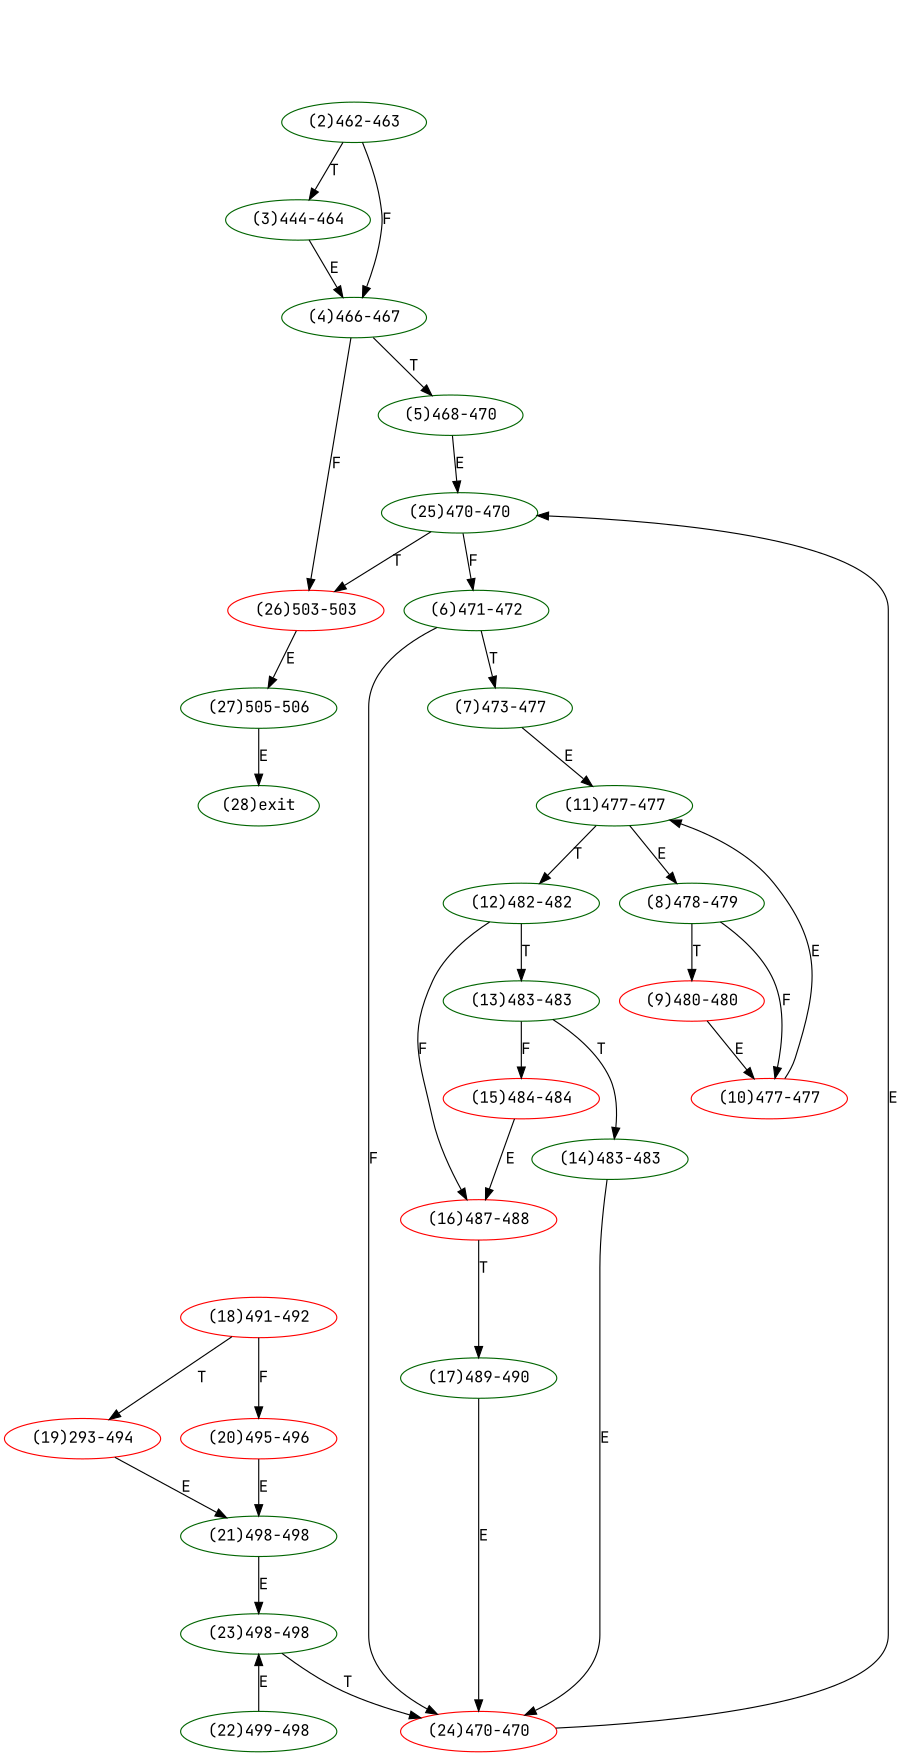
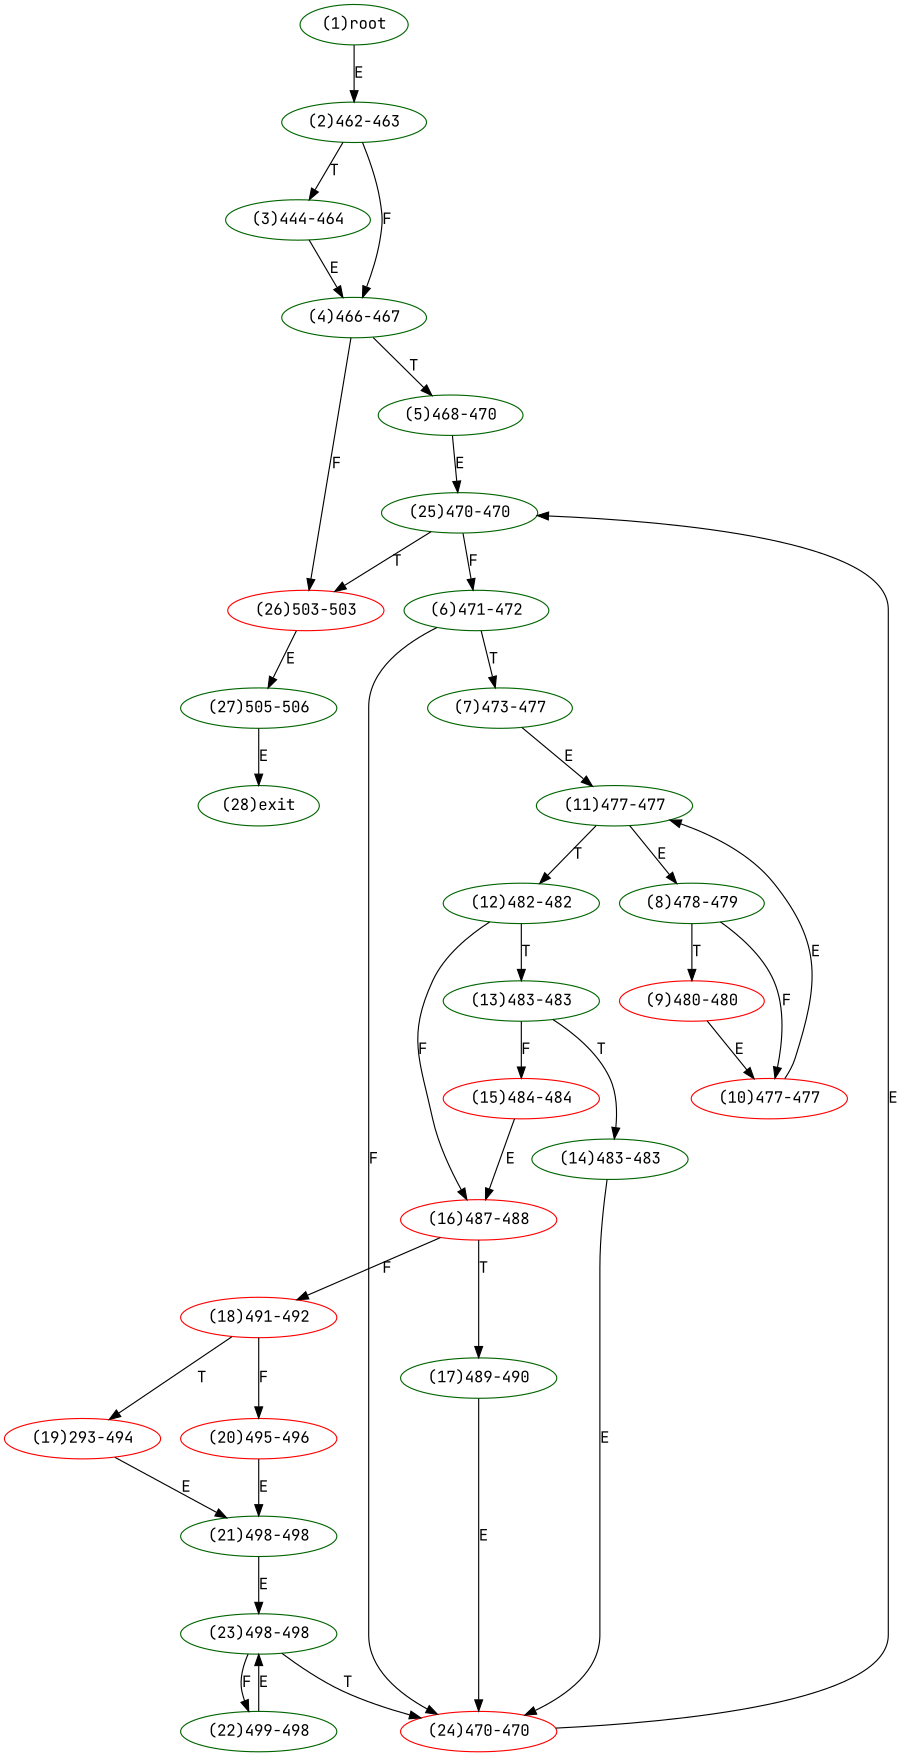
none -> (354, 25)
none -> (377, 1265)
none -> (241, 1677)
